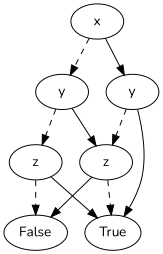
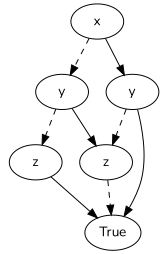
(36, 233) -> none
